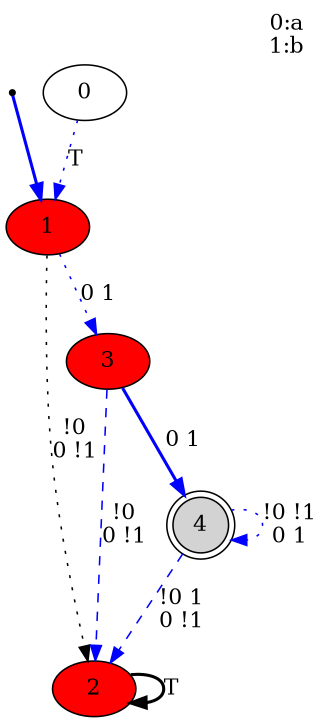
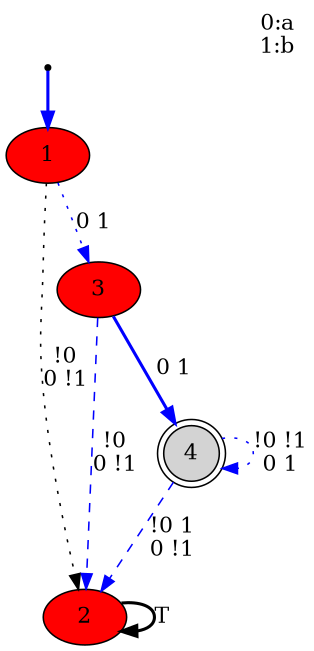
(85, 93) -> none
